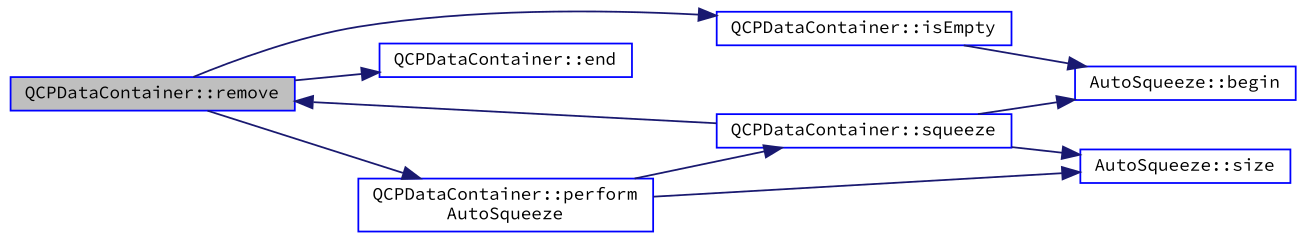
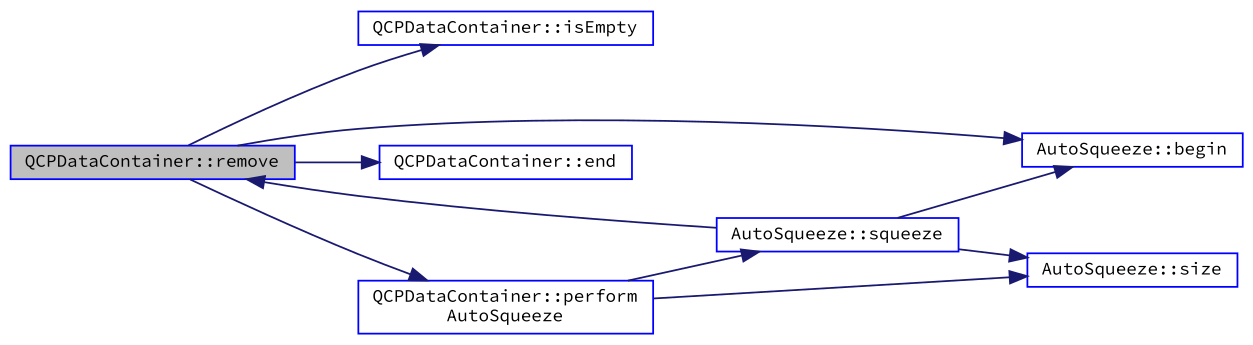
(1016, 54) -> (620, 120)
(864, 131) -> (838, 235)
